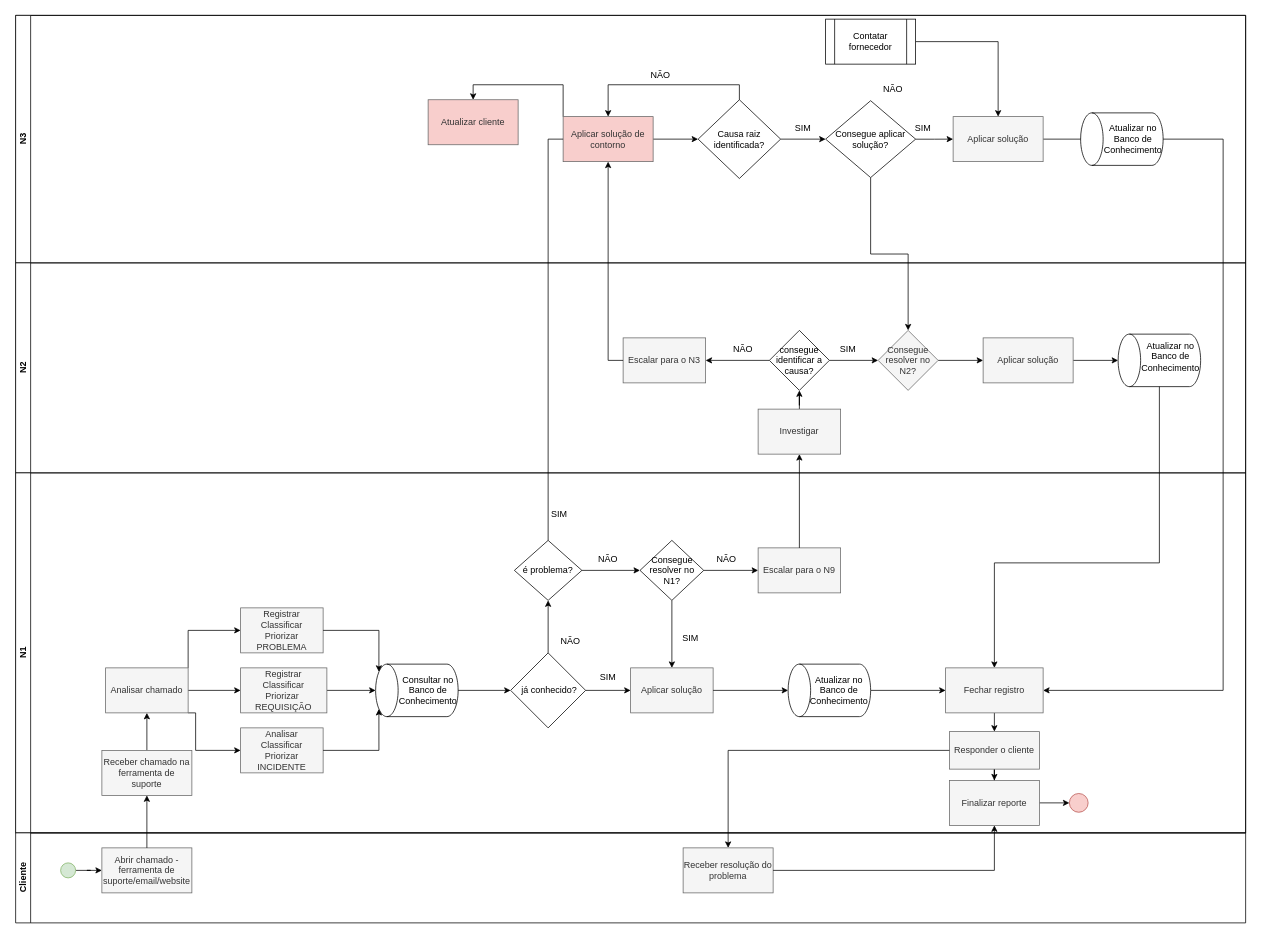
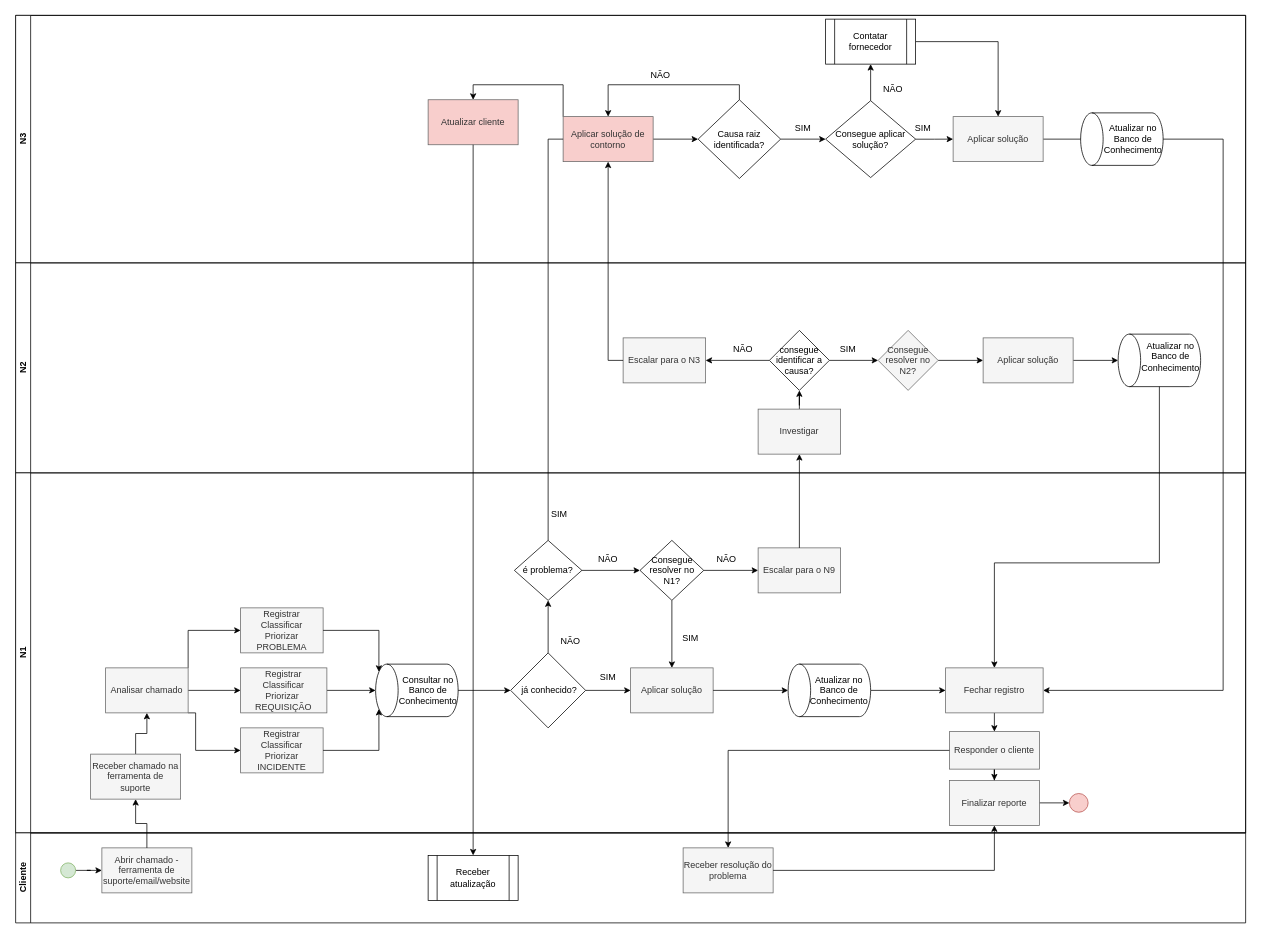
(870, 217) -> (870, 85)
(282, 750) -> (282, 750)
(147, 773) -> (135, 777)
none -> (473, 848)
none -> (473, 878)
